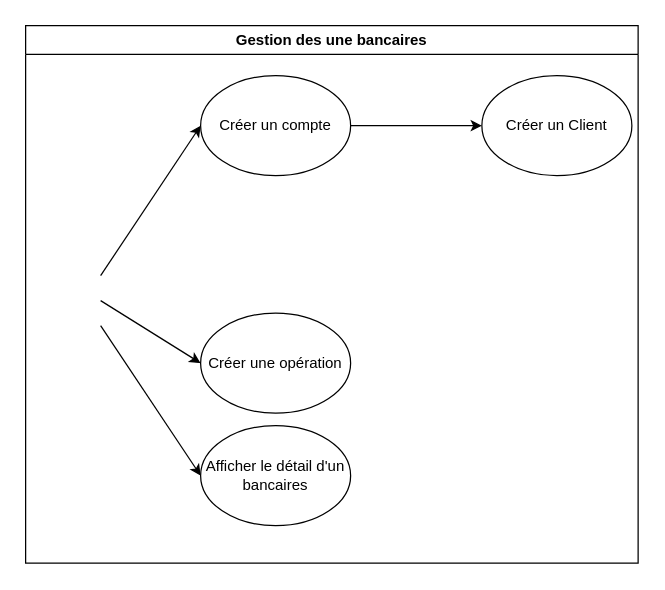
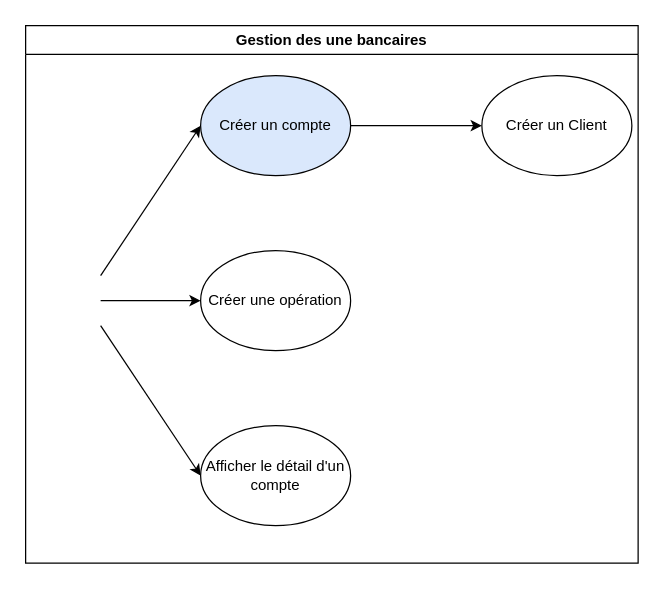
(276, 126) -> (276, 126)
(276, 363) -> (276, 301)
(276, 476) -> (276, 476)
